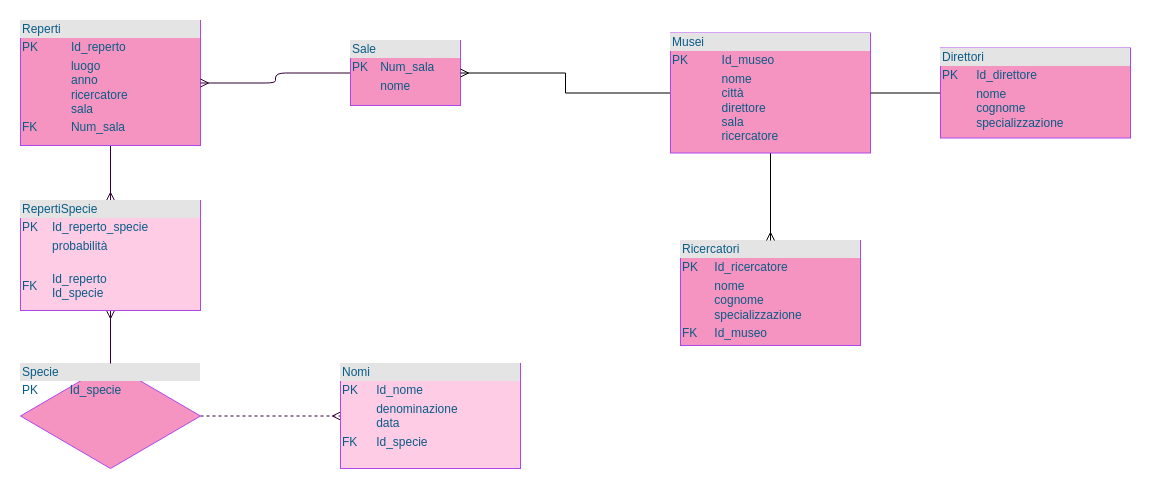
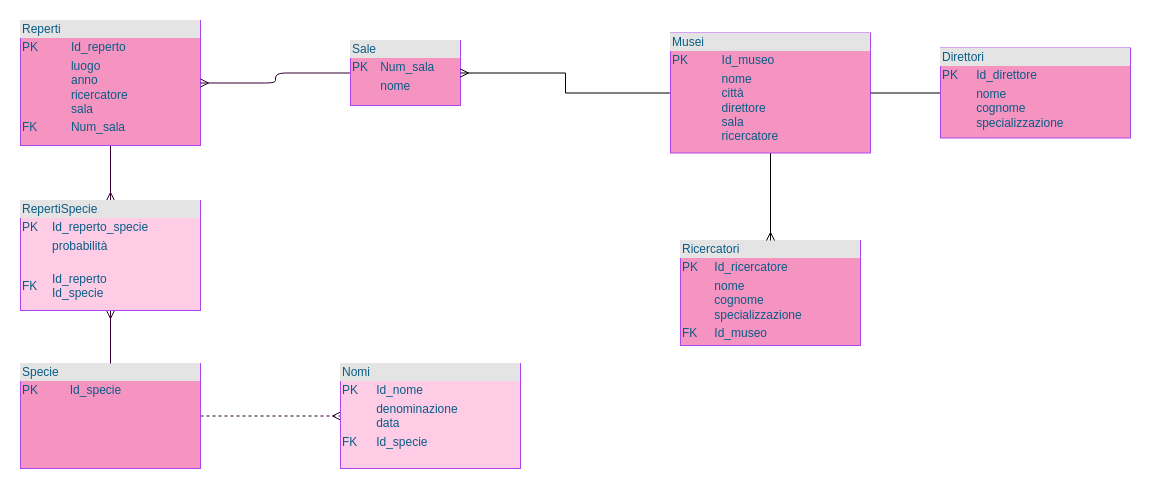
(111, 416) -> (111, 416)
